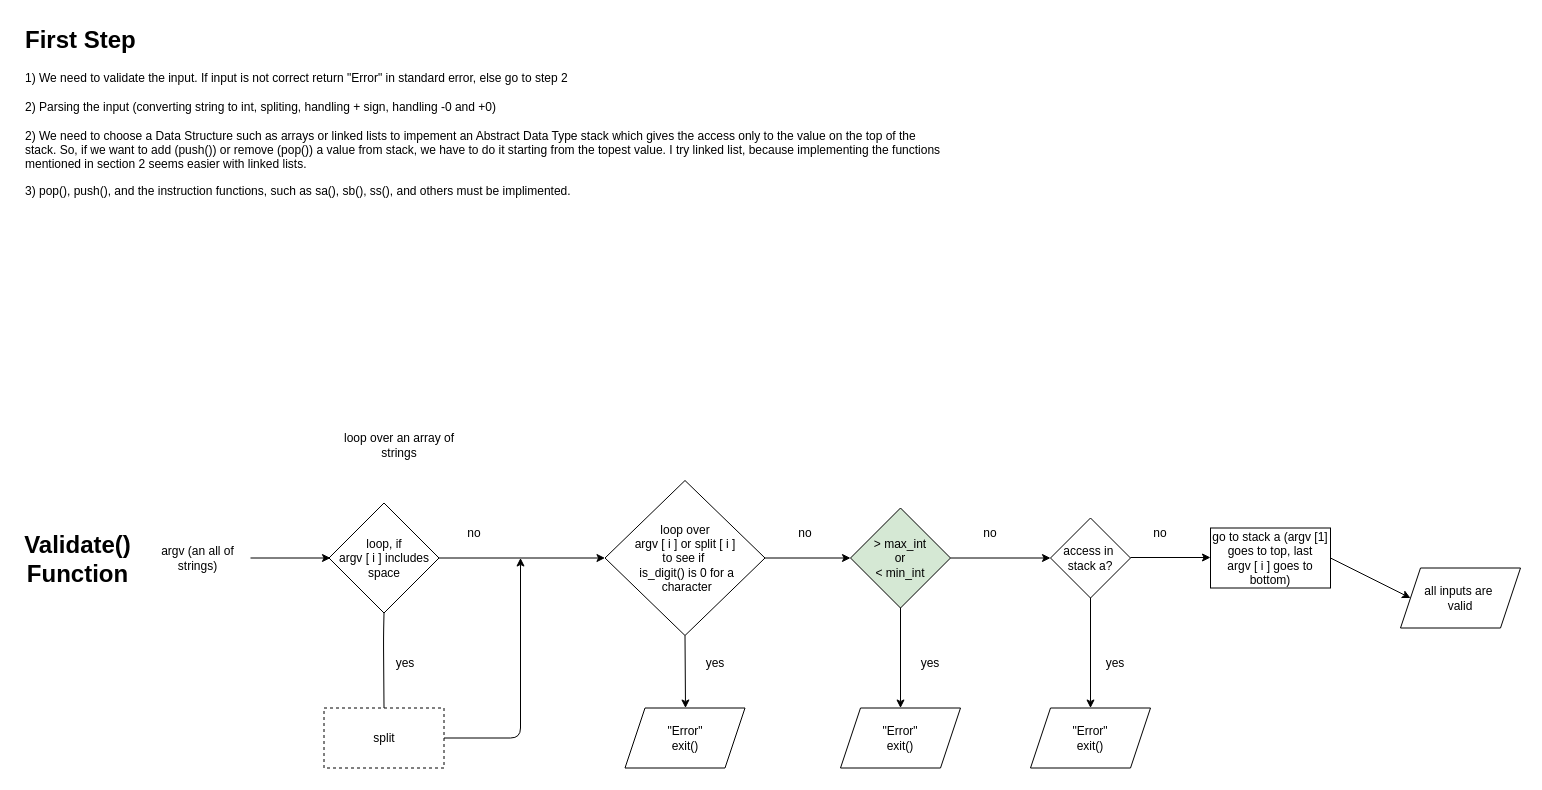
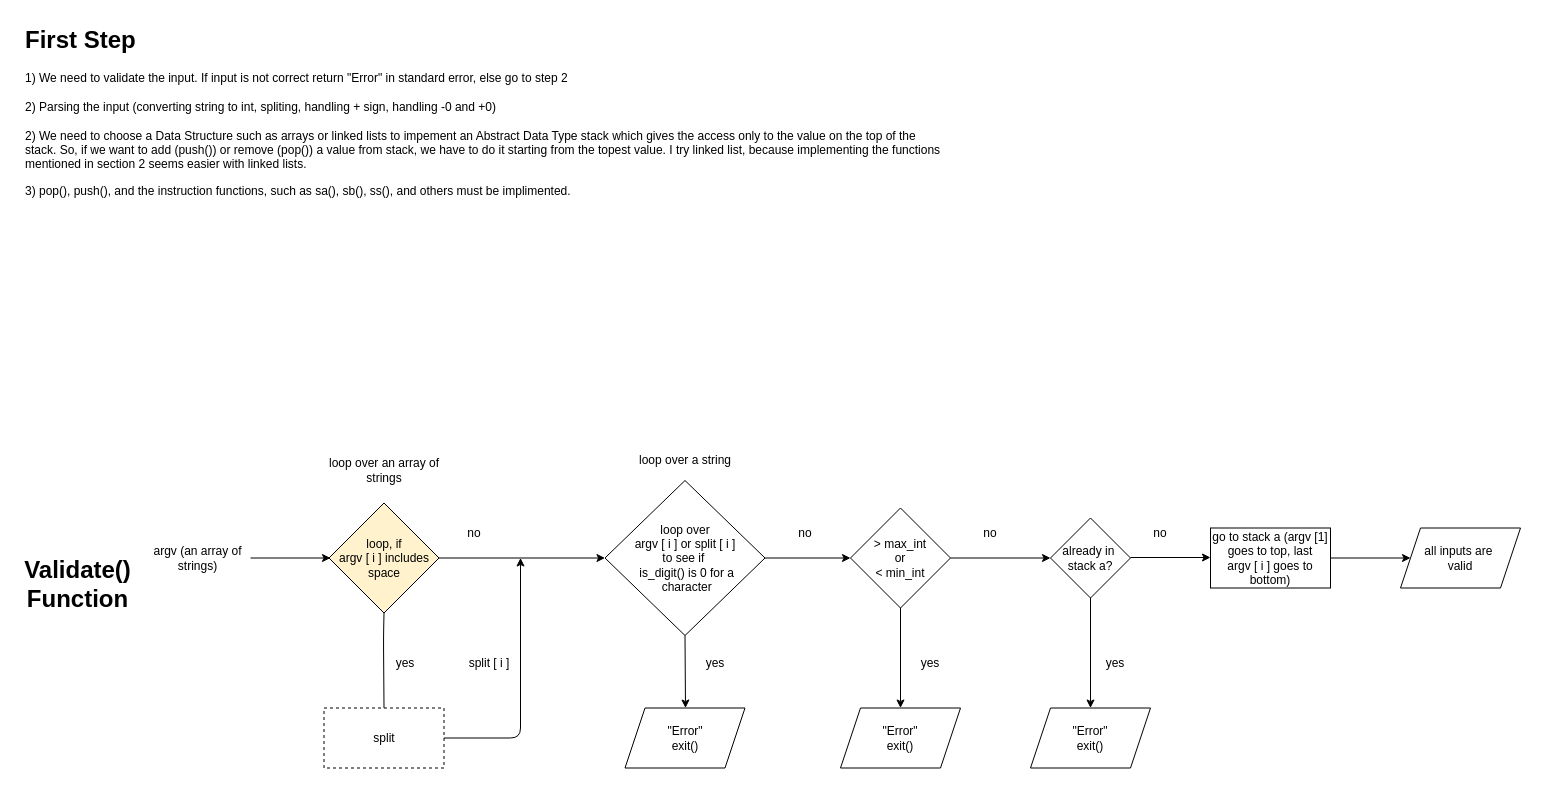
(399, 446) -> (384, 471)
none -> (685, 461)
(384, 558) -> (384, 558)
(901, 558) -> (901, 558)
(198, 559) -> (198, 559)
(1091, 559) -> (1091, 559)
(78, 561) -> (78, 586)
(1461, 598) -> (1461, 558)
none -> (489, 663)
